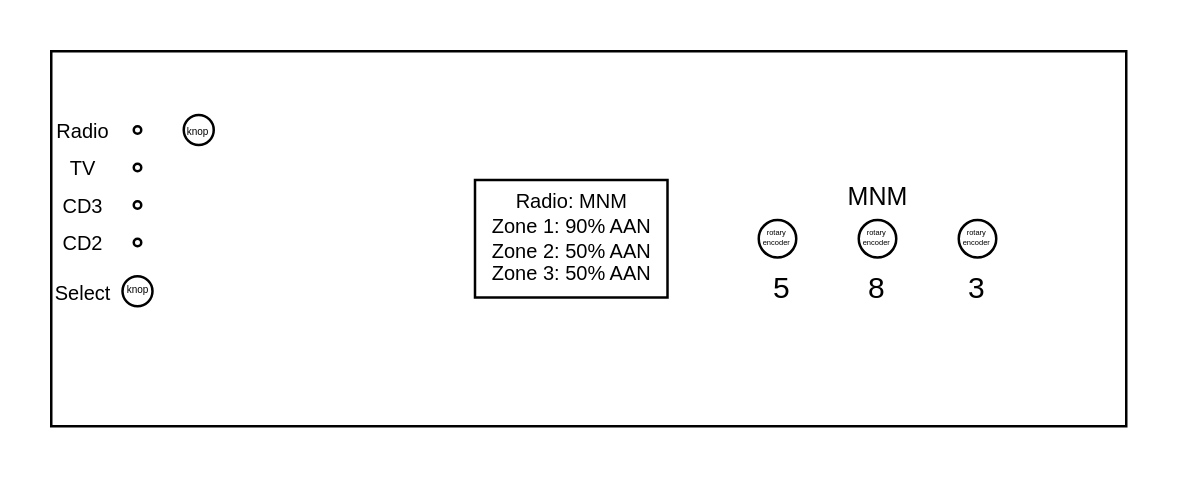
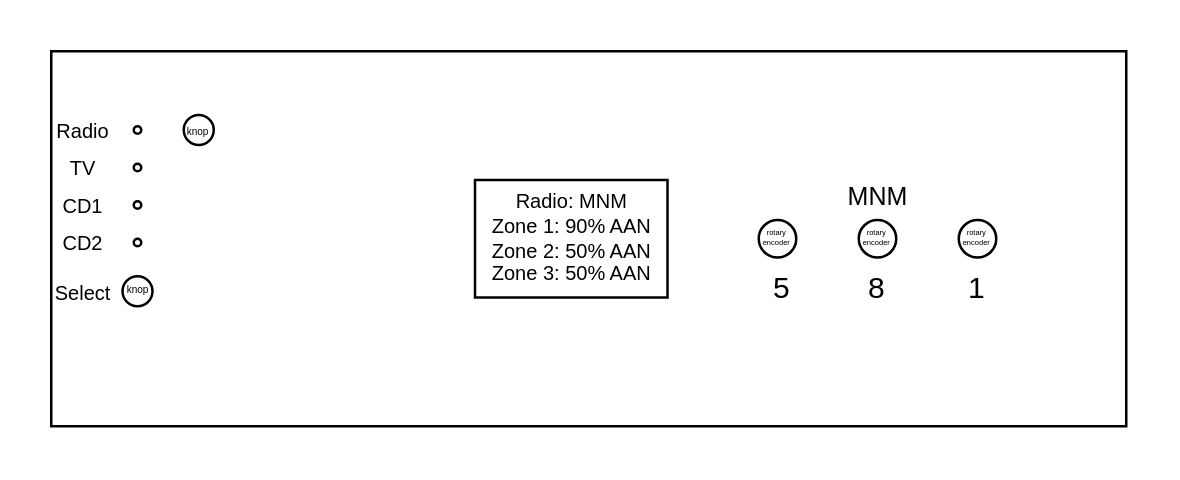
(84, 206) -> (84, 206)
(978, 289) -> (978, 289)
